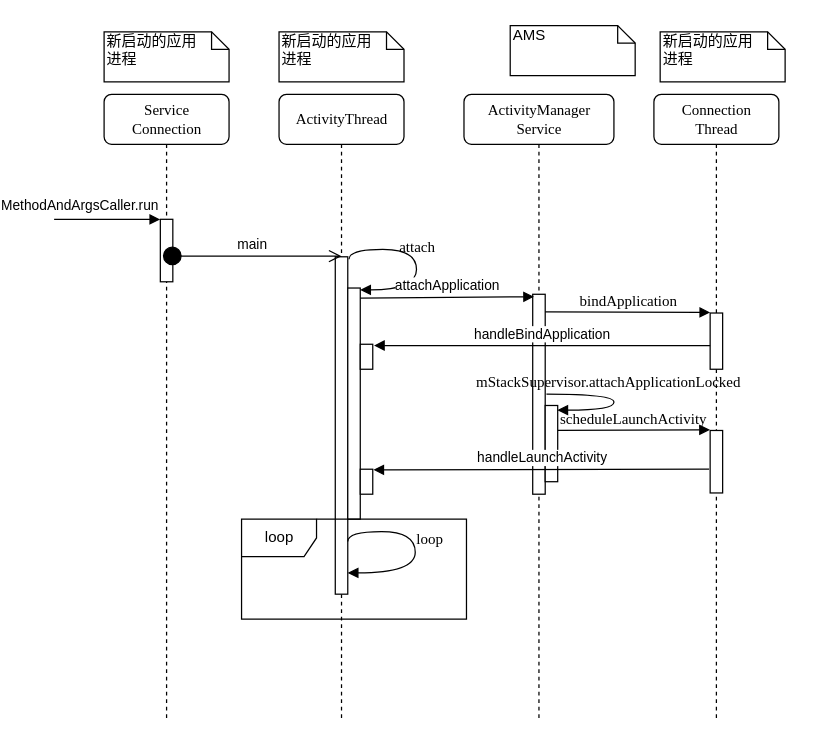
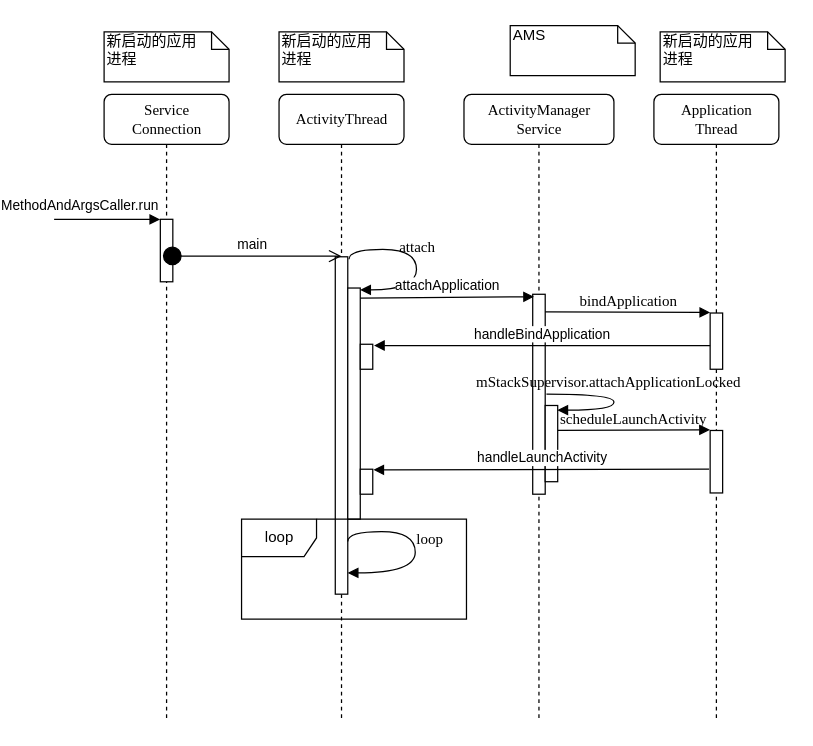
(717, 119) -> (717, 119)
